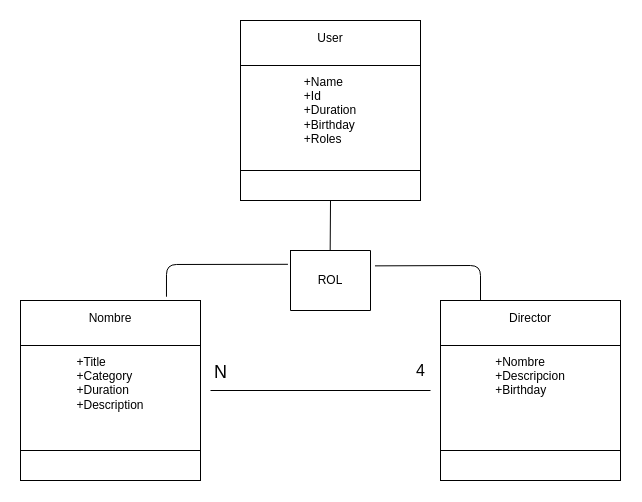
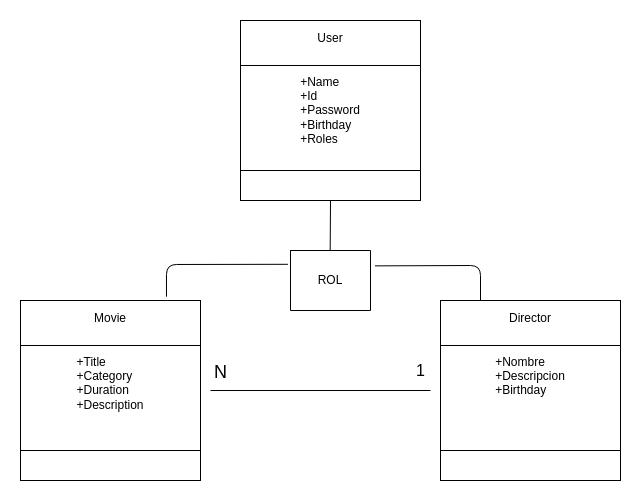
(331, 111) -> (331, 111)
(421, 371) -> (421, 371)
(111, 391) -> (111, 391)
